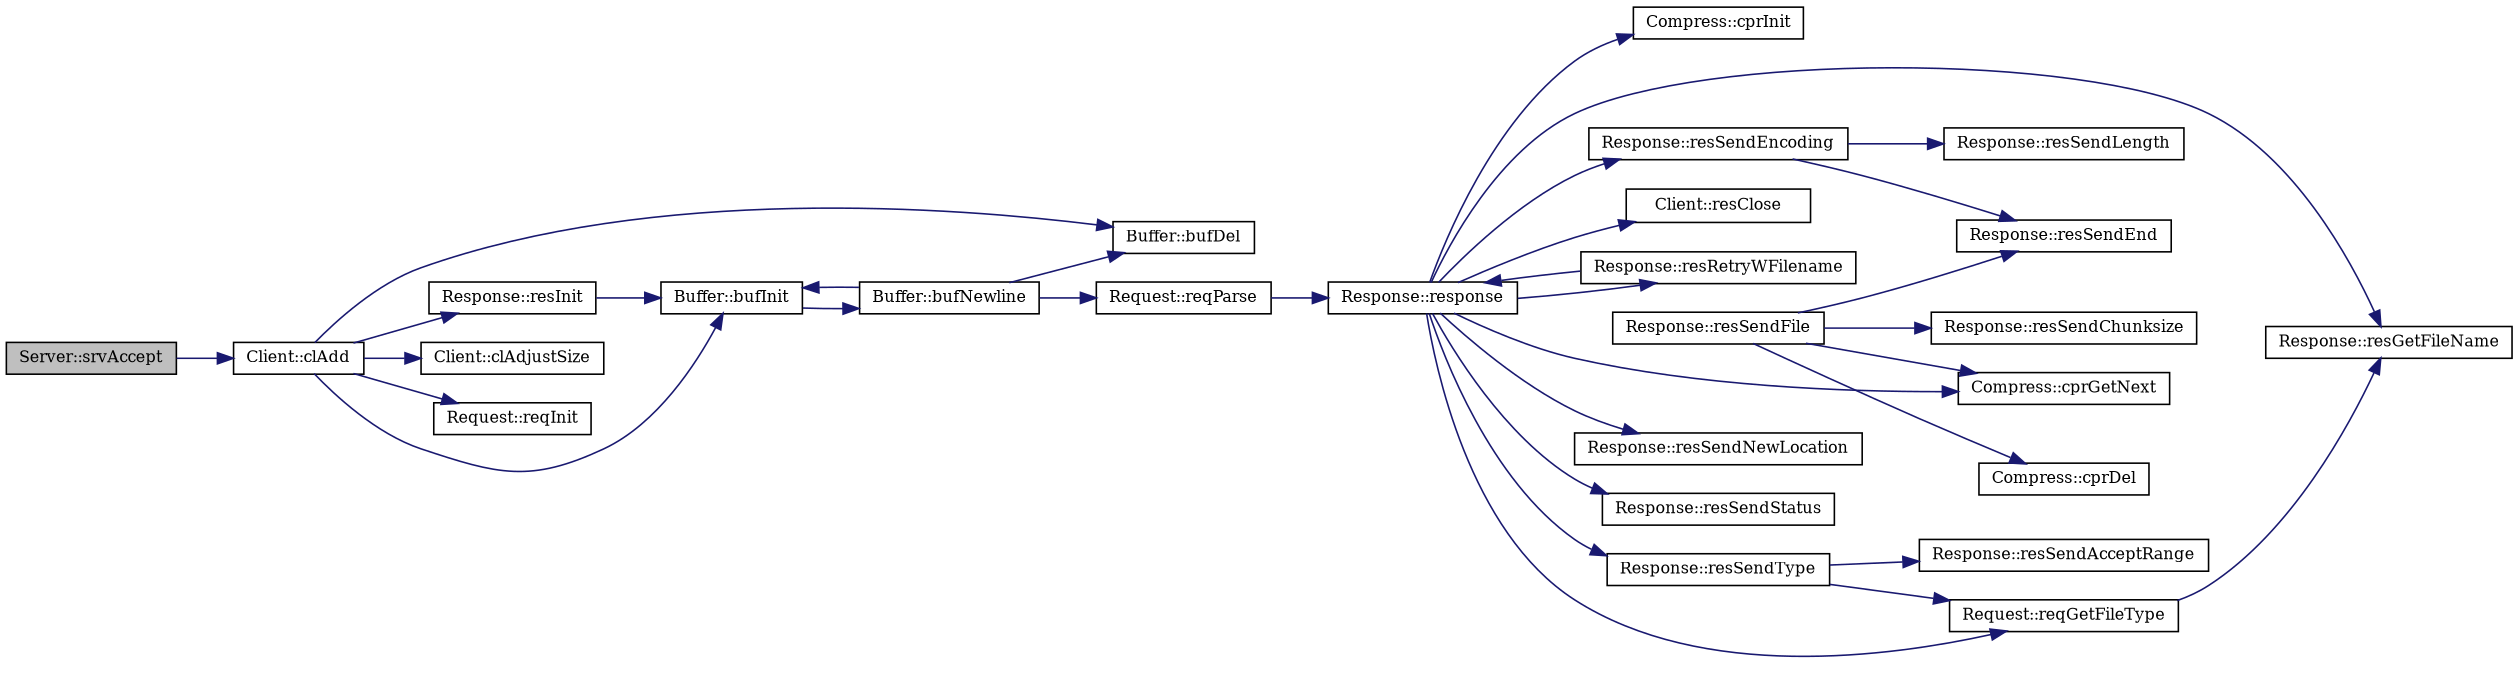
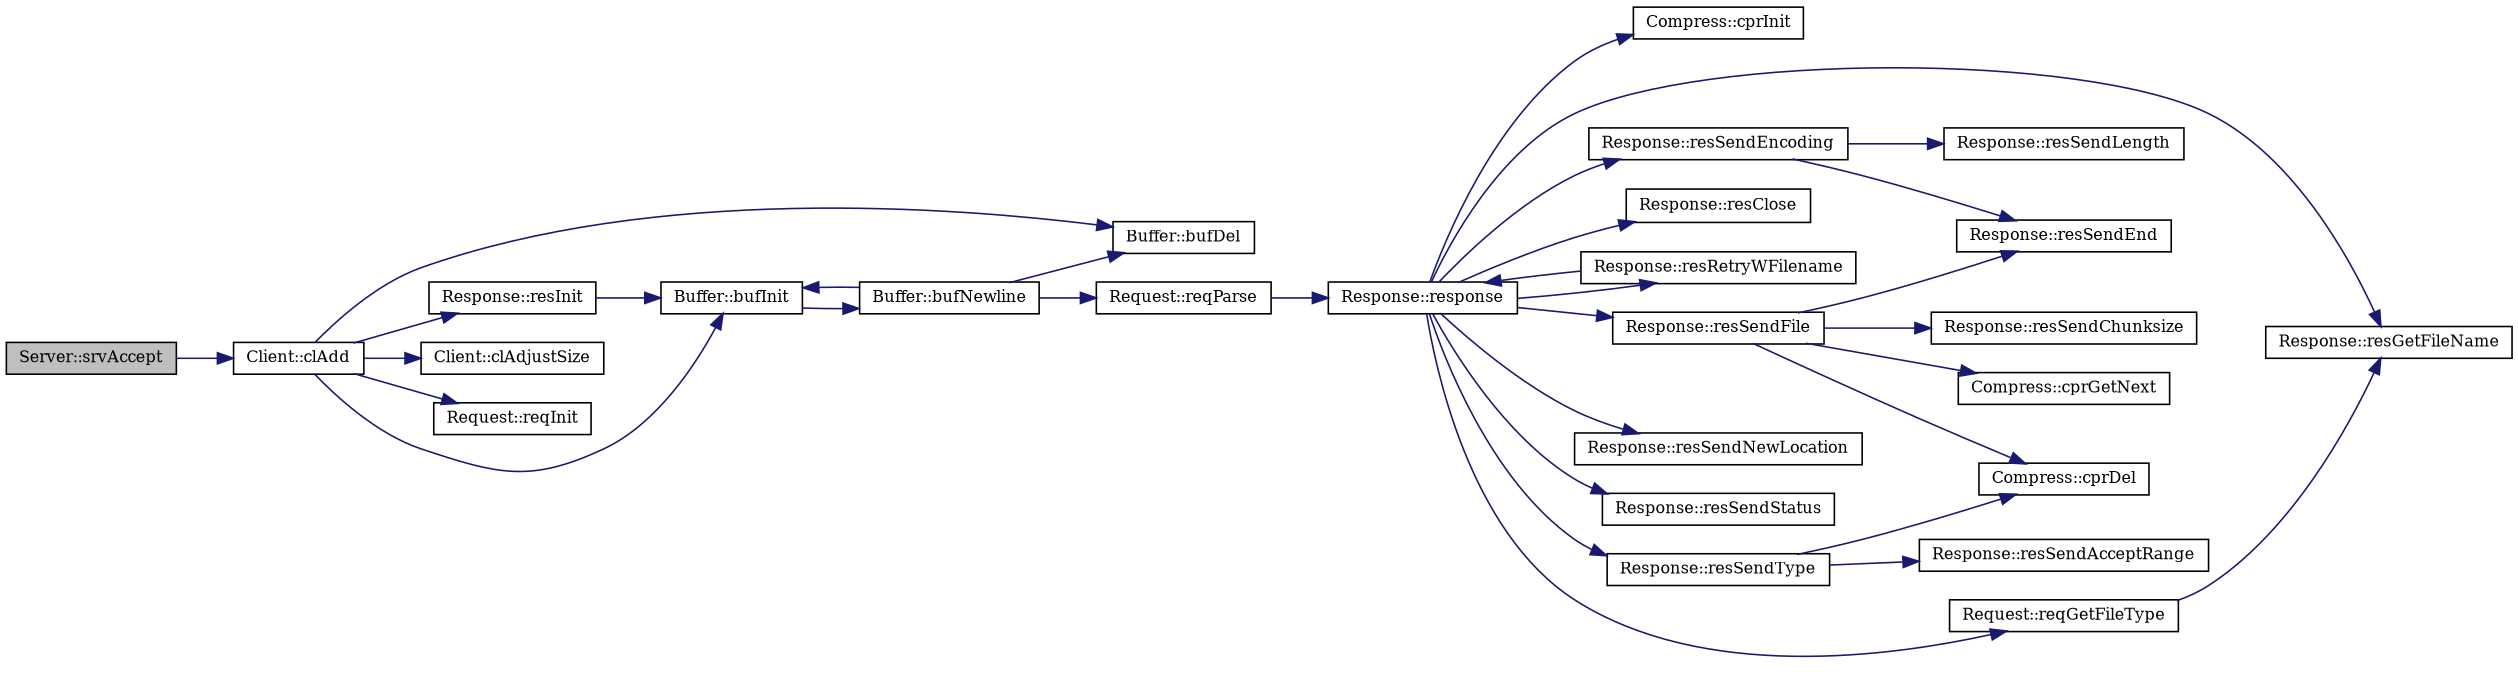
(1718, 206) -> (1718, 206)
(1693, 378) -> (1557, 312)
(1882, 591) -> (1900, 529)
